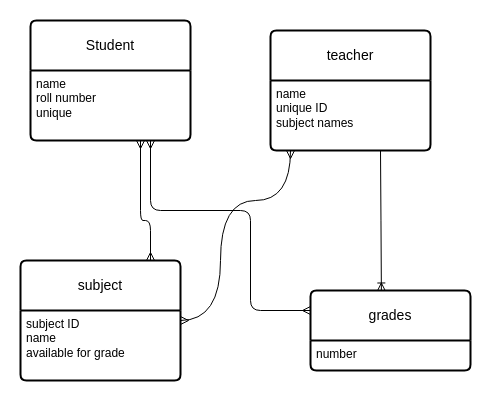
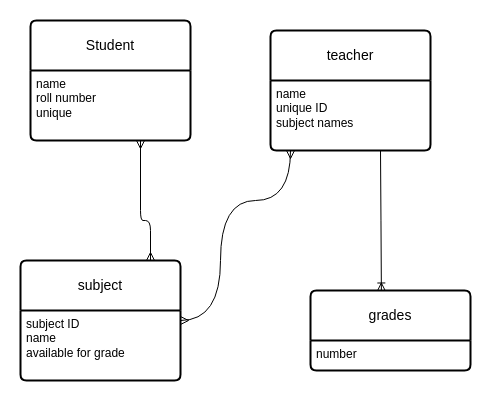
(242, 211) -> none
